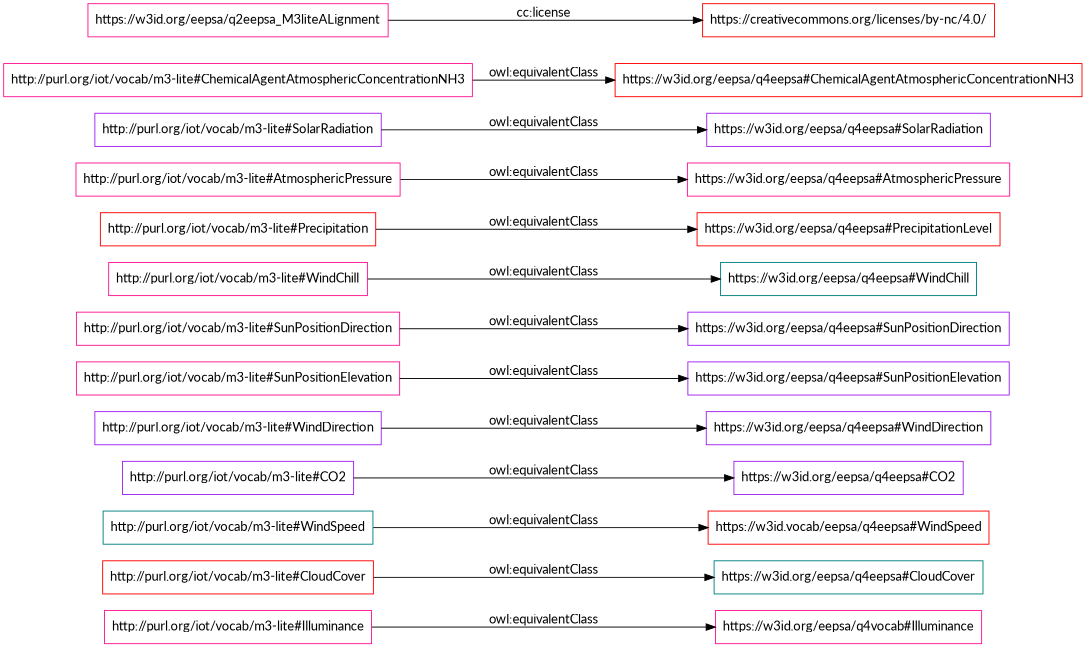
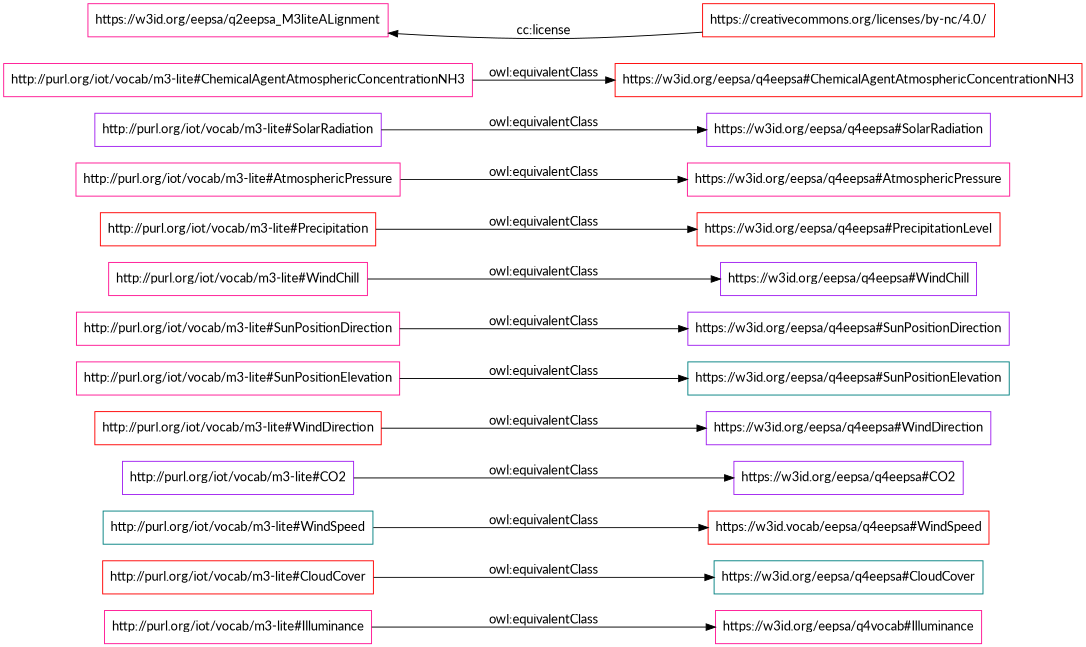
(541, 20) -> (550, 39)
(849, 279) -> (849, 279)
(849, 378) -> (849, 378)
(238, 428) -> (238, 428)
